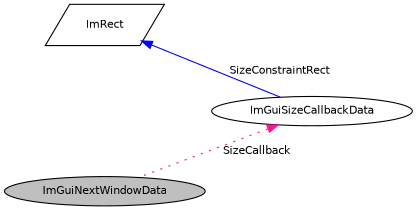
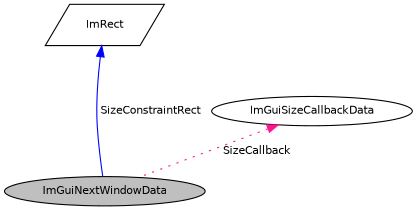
(216, 71) -> (97, 117)
